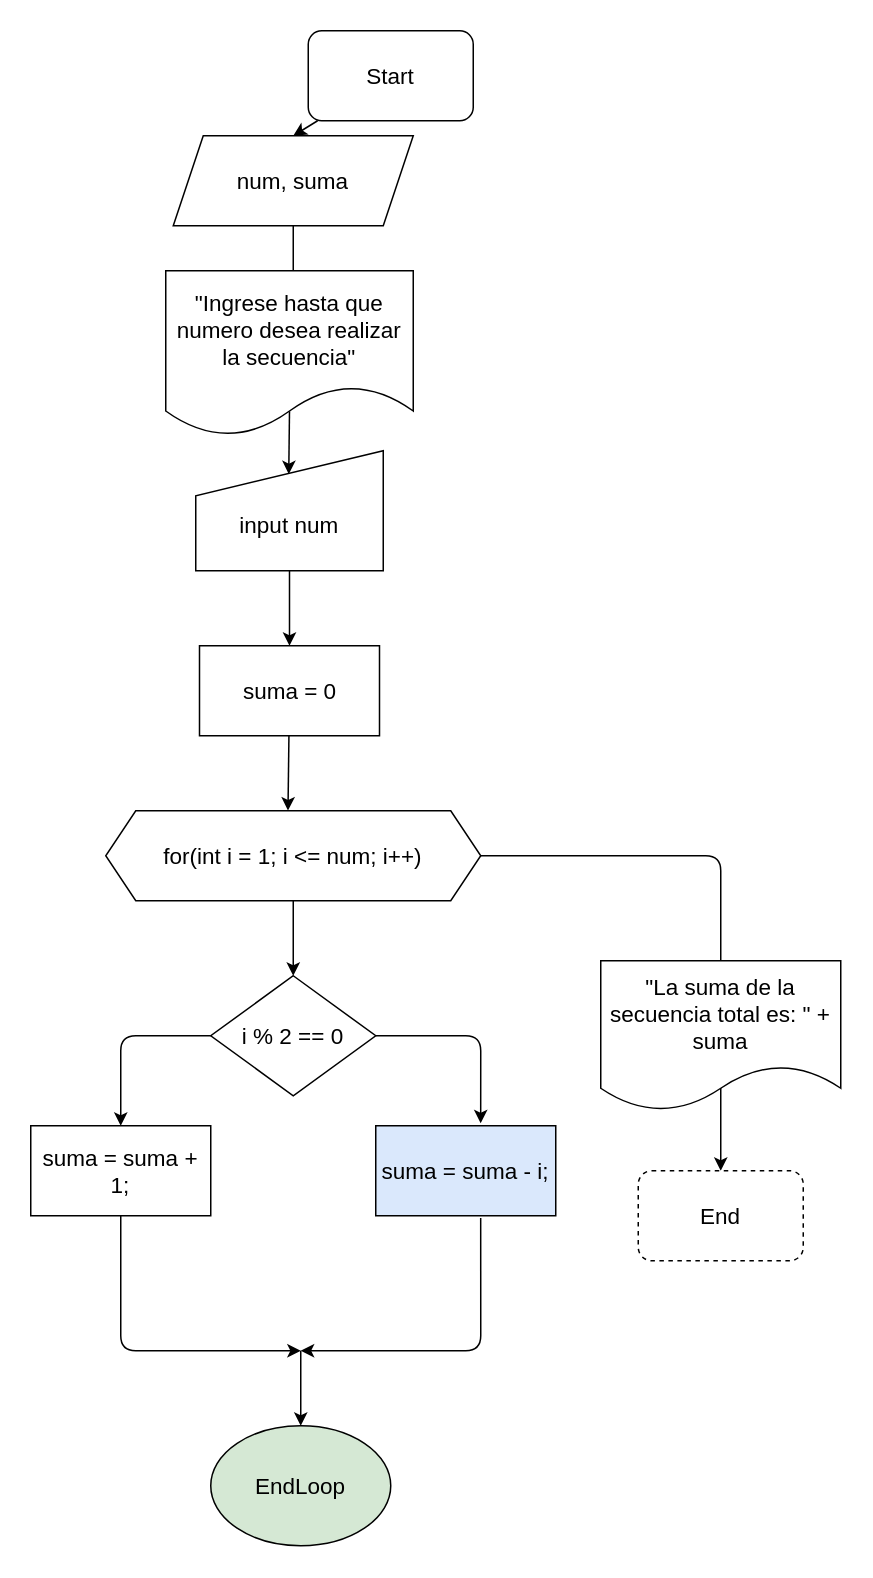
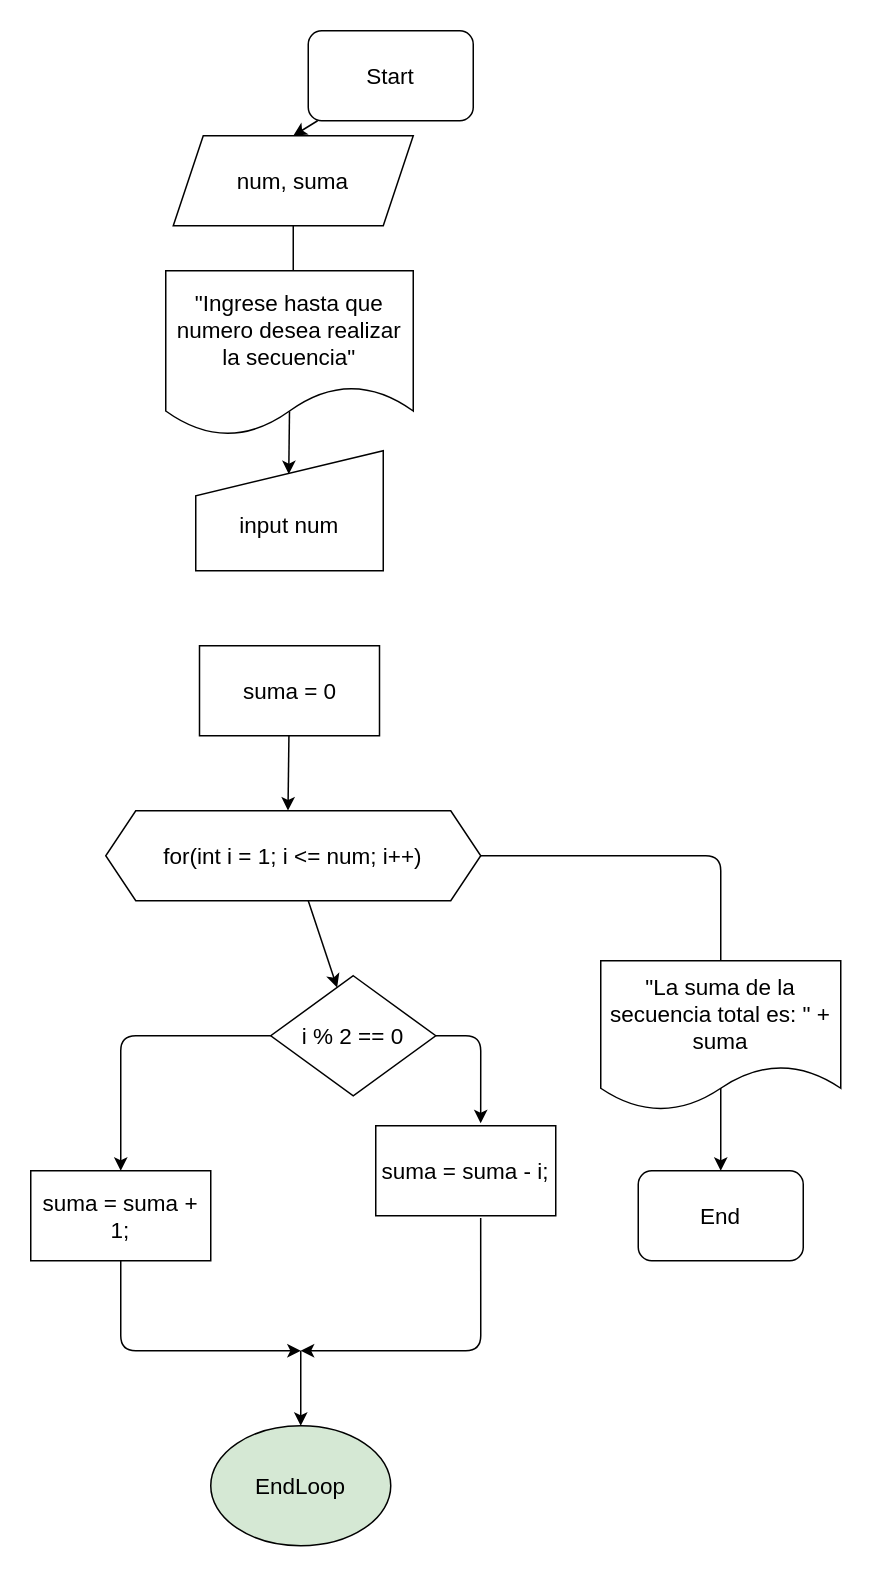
(290, 603) -> none
(293, 1036) -> (353, 1036)
(121, 1171) -> (121, 1216)
(466, 1171) -> (466, 1171)
(721, 1216) -> (721, 1216)
